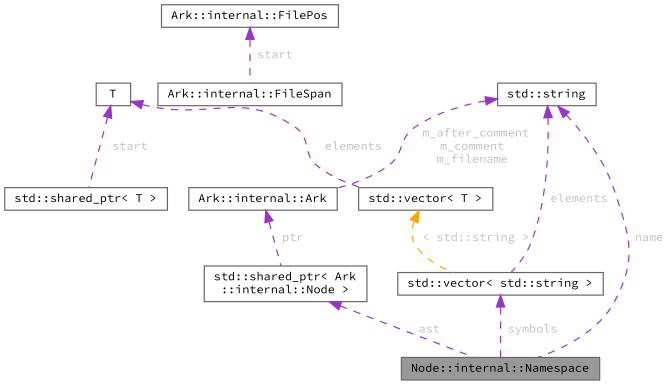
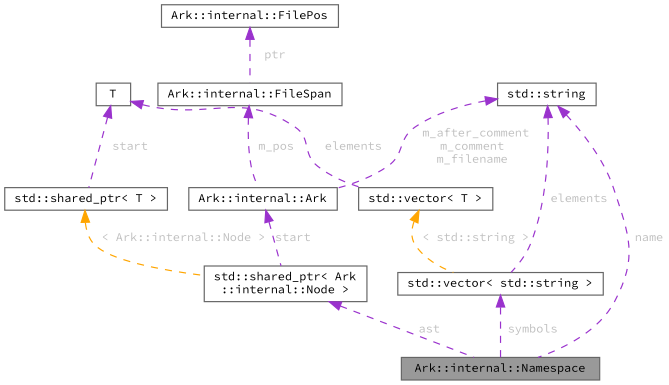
(272, 55) -> (272, 55)
none -> (249, 153)
(290, 238) -> (290, 238)
none -> (136, 263)
(501, 369) -> (501, 369)
